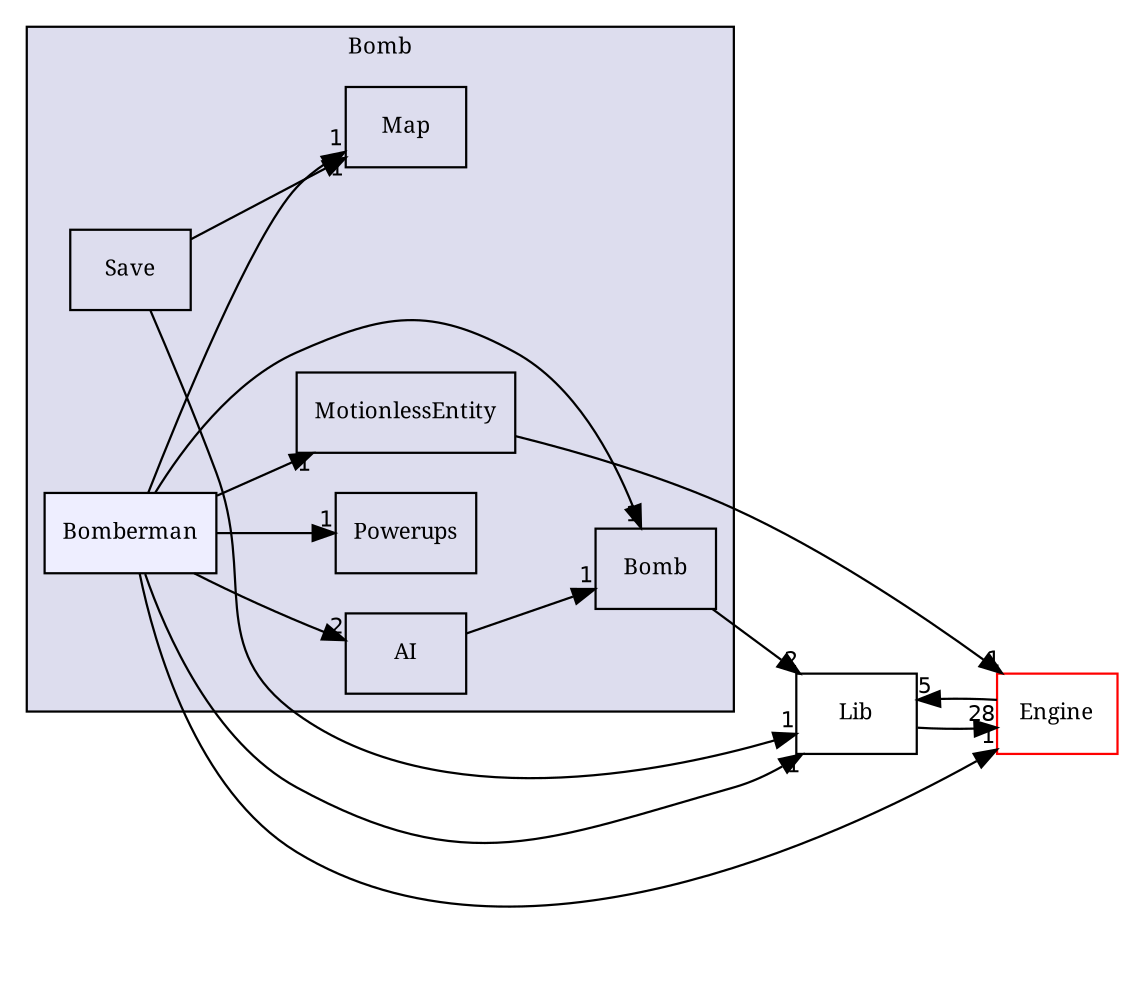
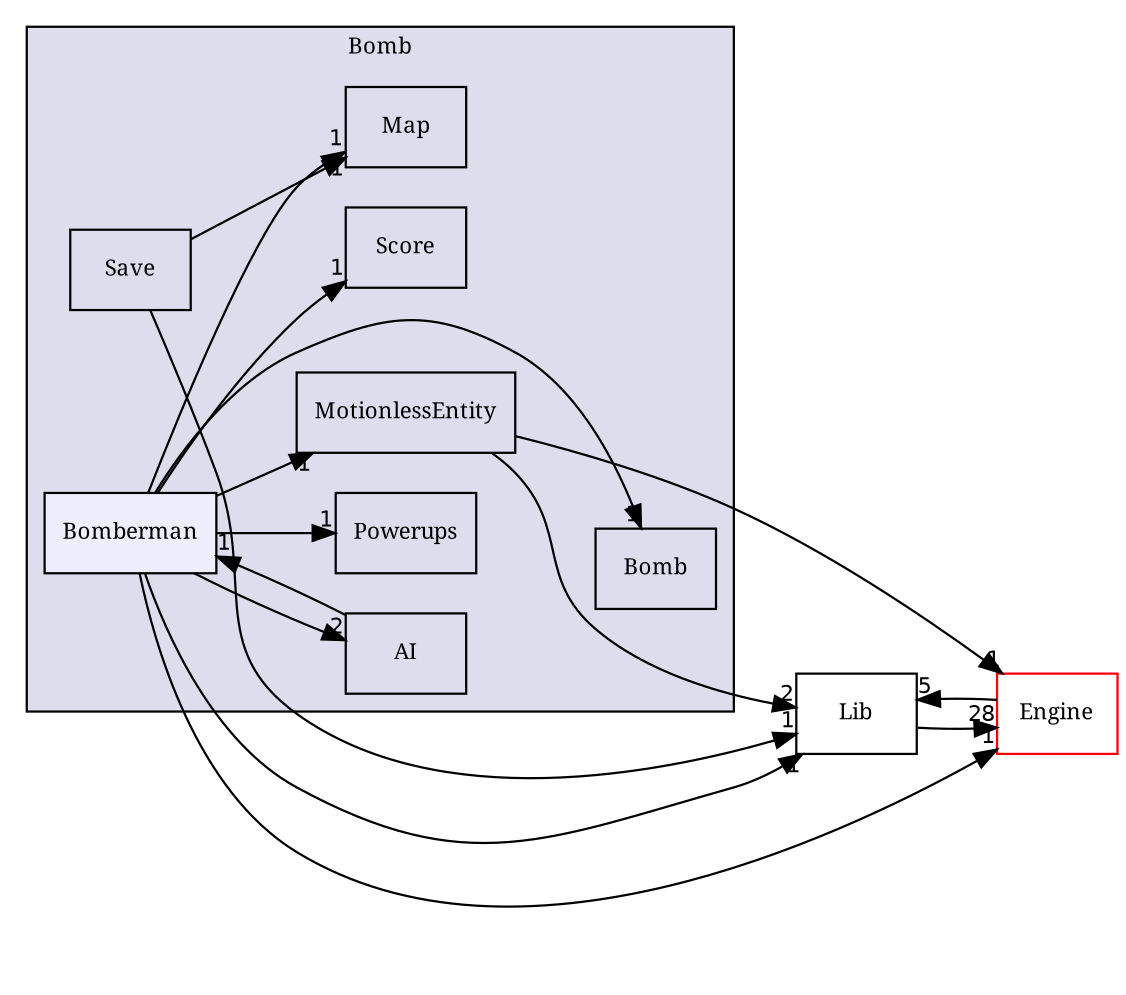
none -> (406, 248)
(520, 615) -> (292, 589)
(749, 636) -> (591, 624)
